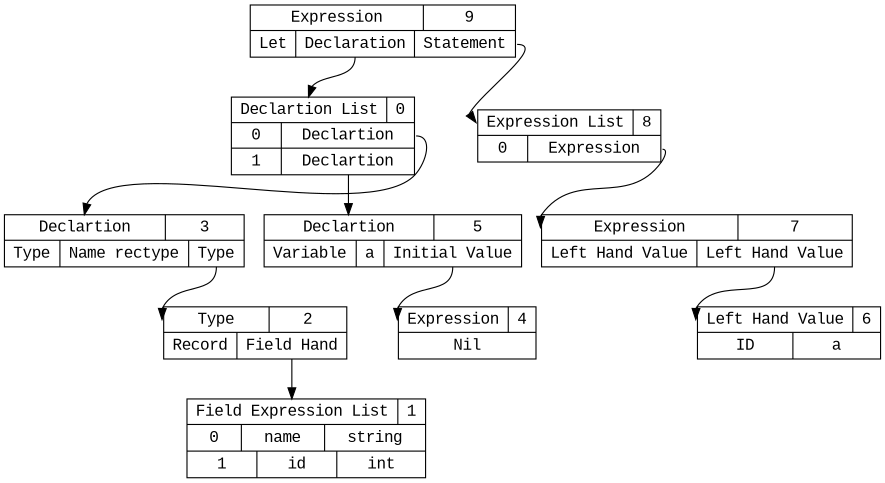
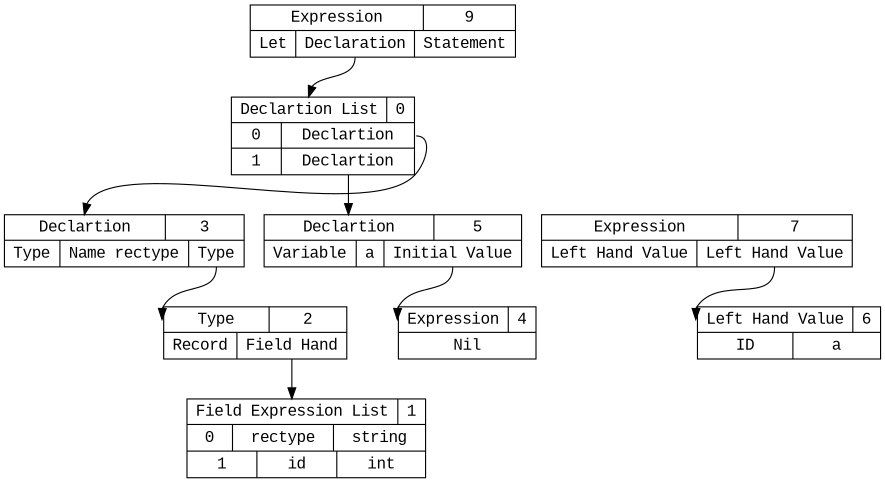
(569, 136) -> none
(283, 437) -> (283, 437)
